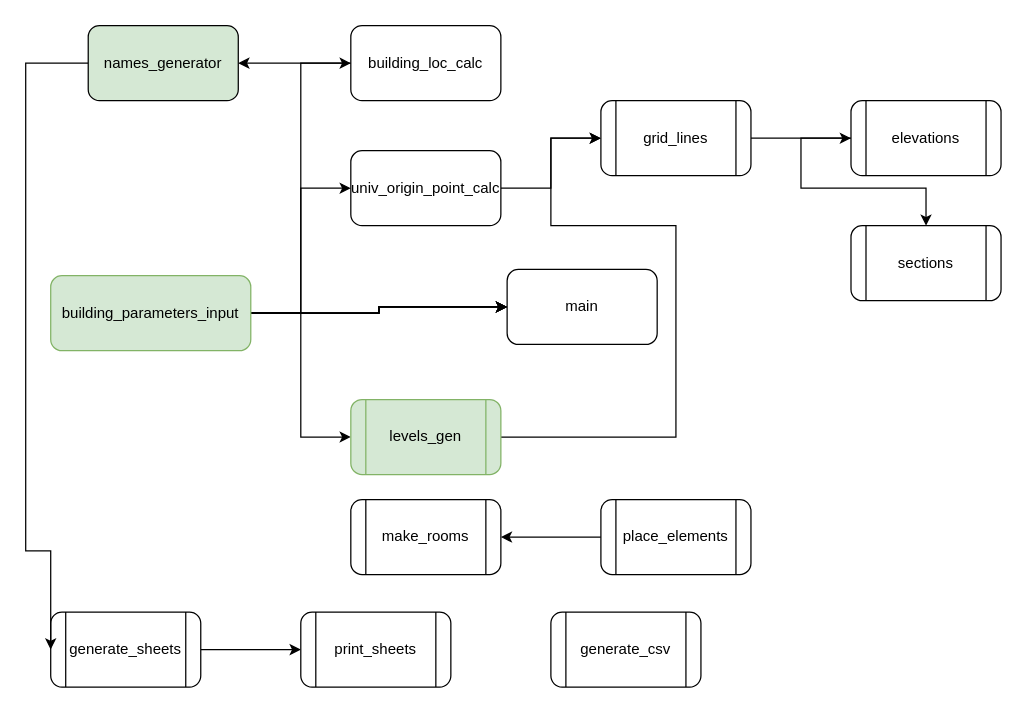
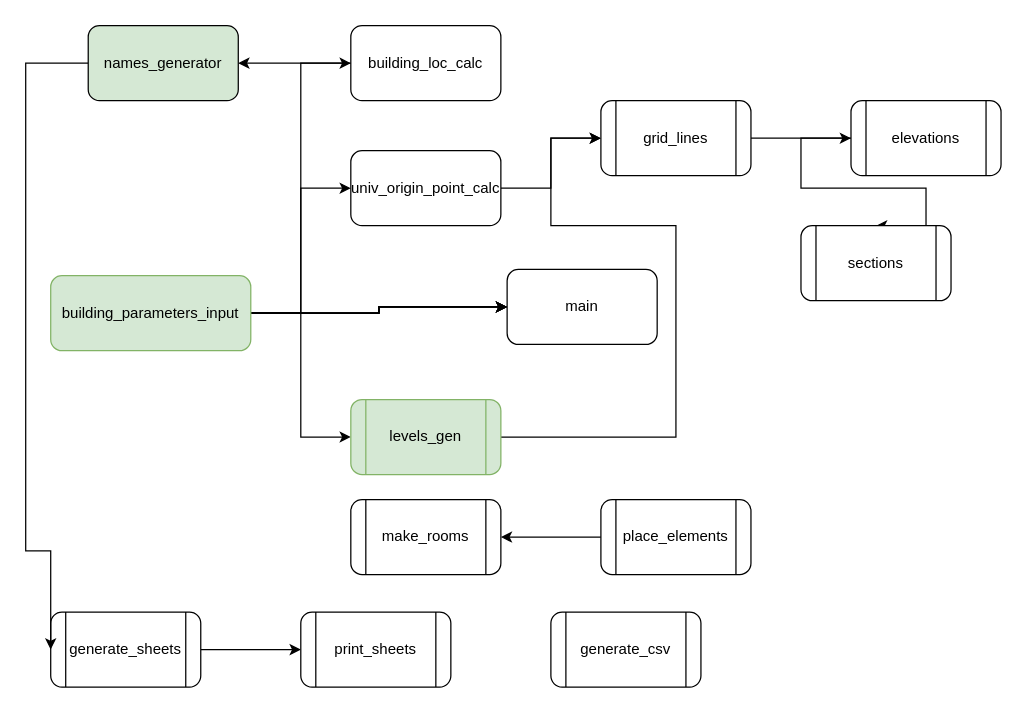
(926, 263) -> (876, 263)
